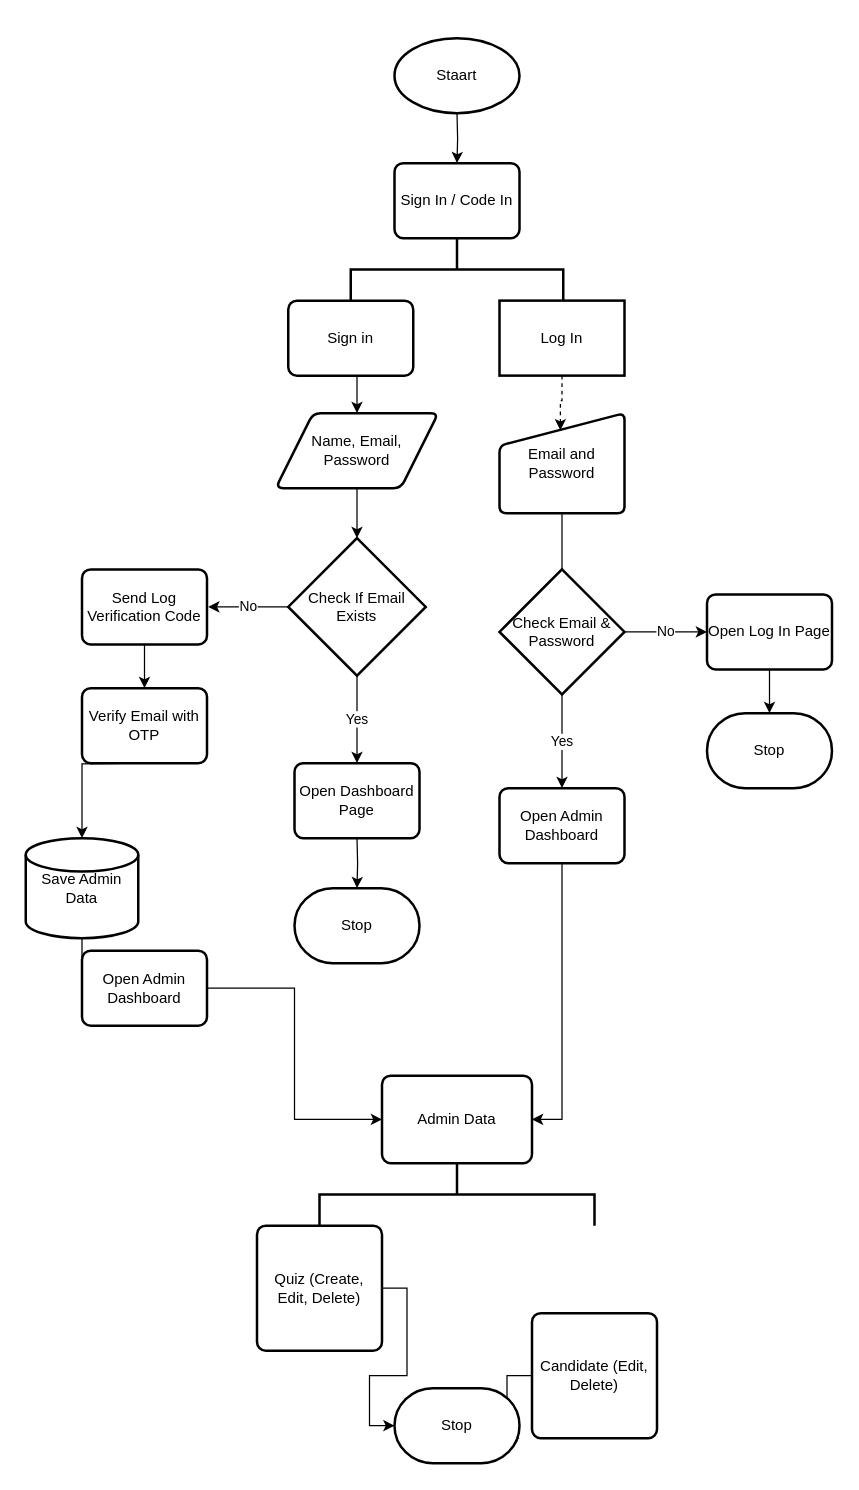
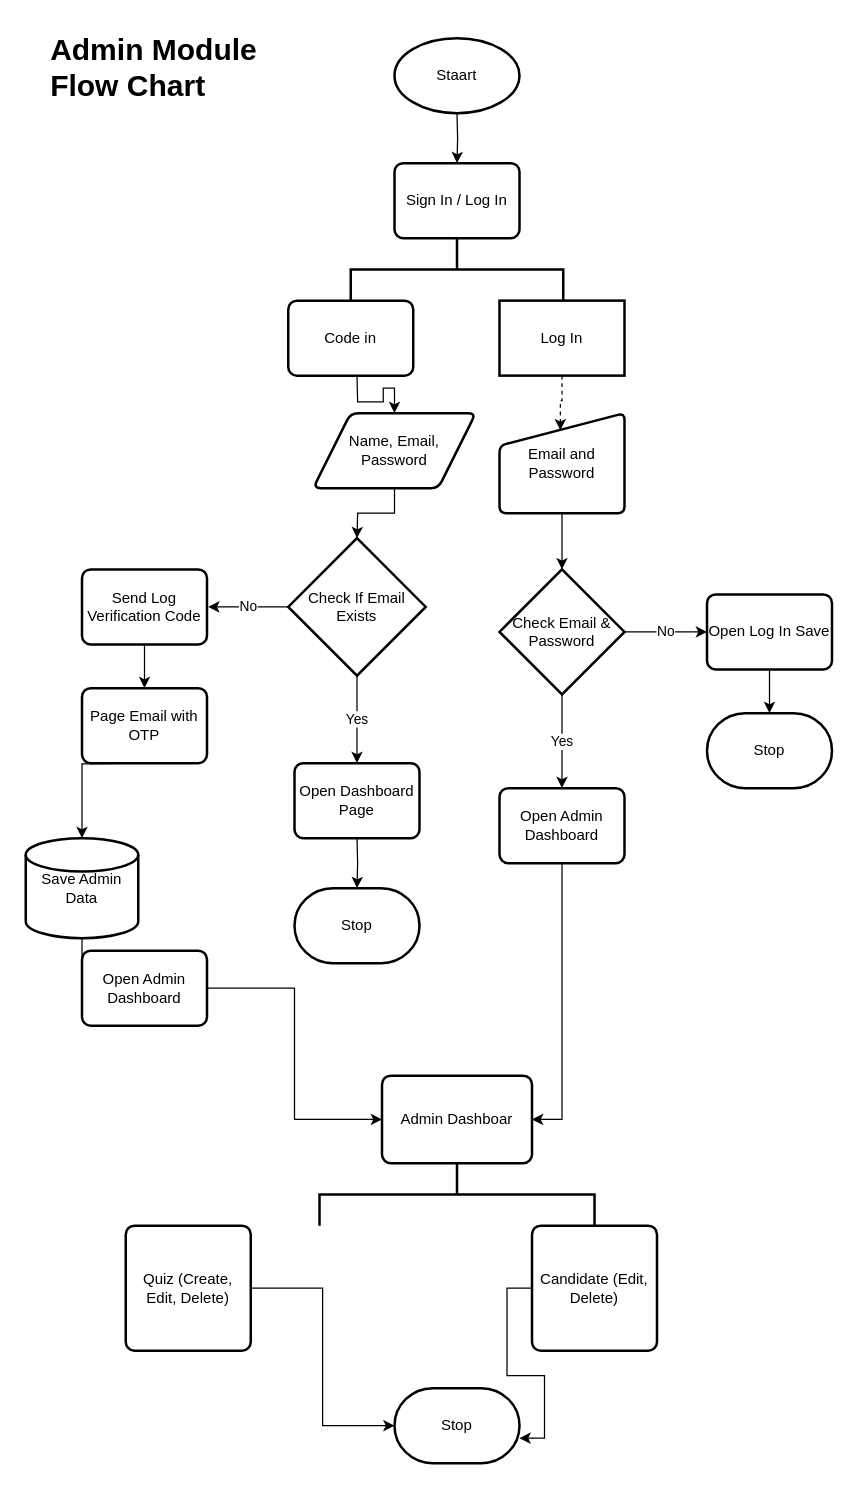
none -> (163, 101)
(457, 201) -> (457, 201)
(351, 338) -> (351, 338)
(357, 451) -> (394, 451)
(562, 562) -> (562, 559)
(769, 632) -> (769, 632)
(144, 726) -> (144, 726)
(457, 1119) -> (457, 1119)
(319, 1288) -> (188, 1288)
(594, 1376) -> (594, 1288)
